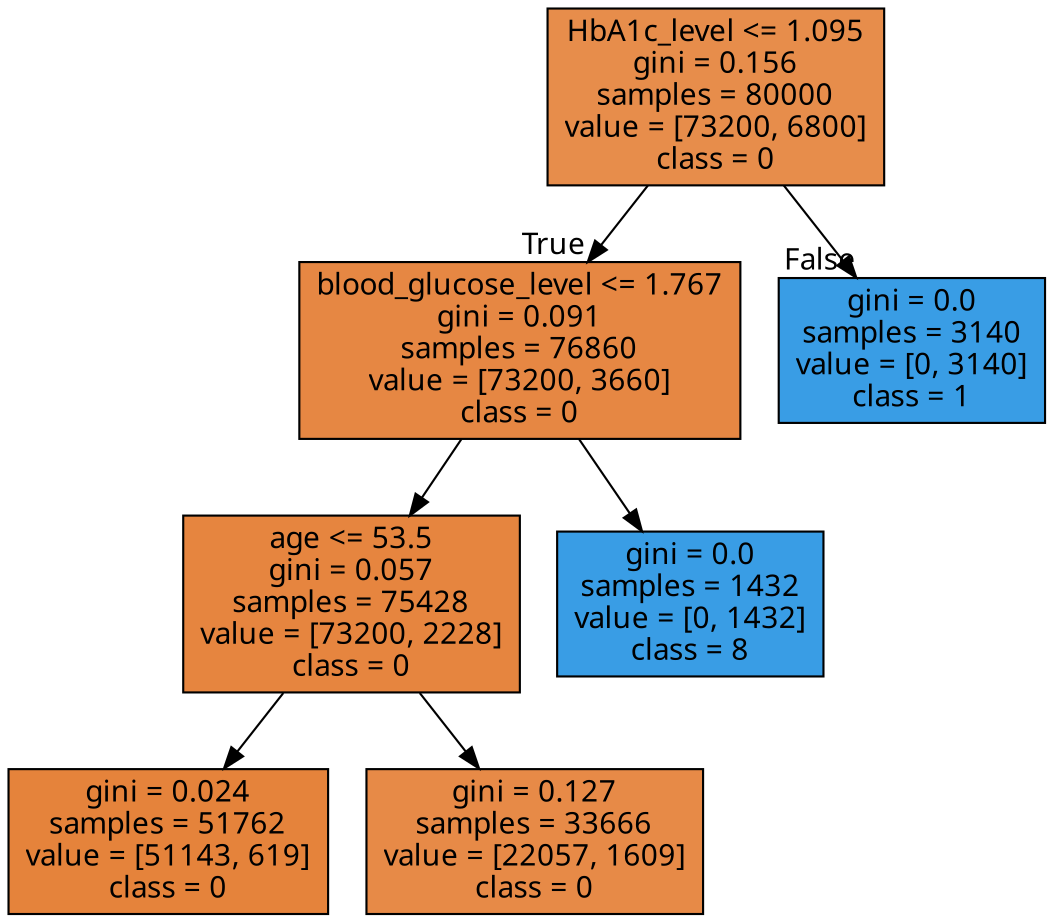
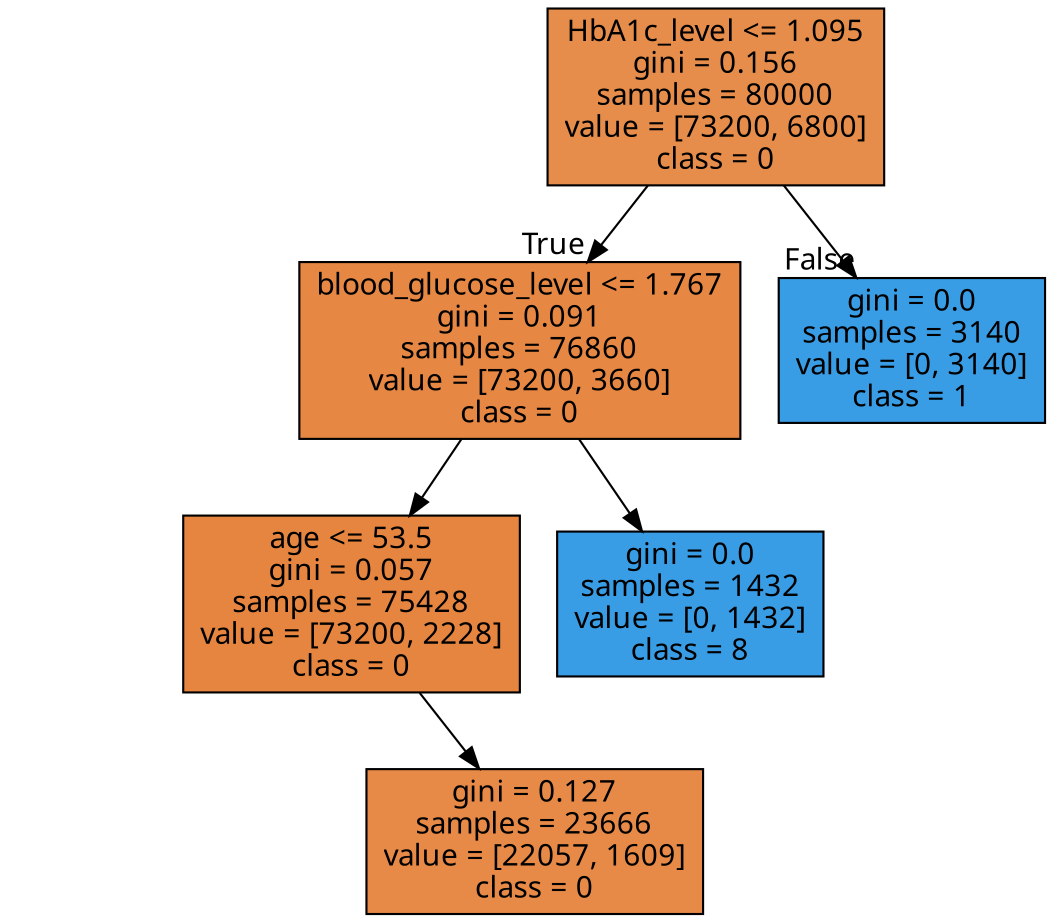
(168, 842) -> none
(535, 842) -> (535, 842)
